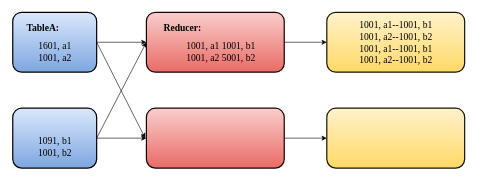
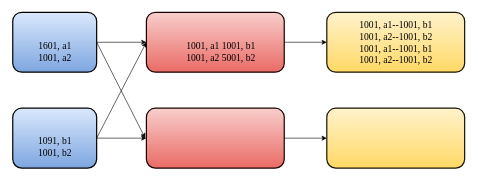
(42, 27) -> none
(182, 27) -> none
